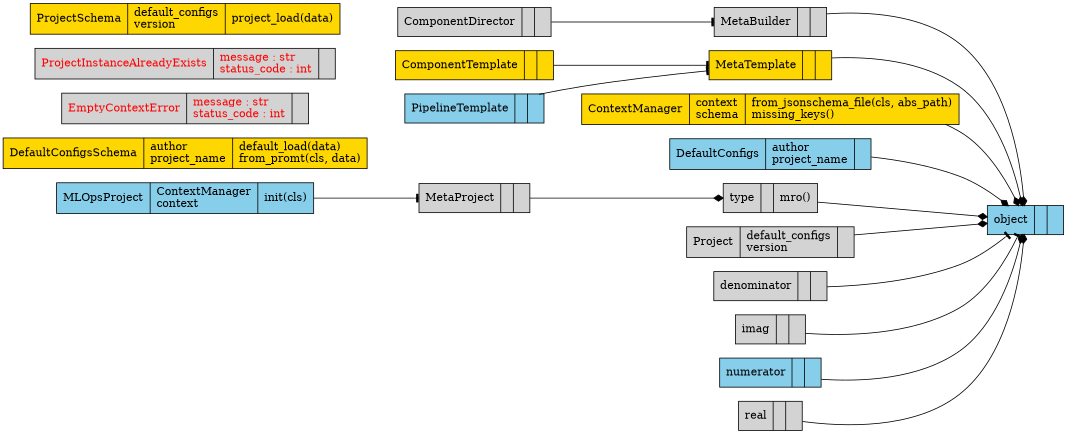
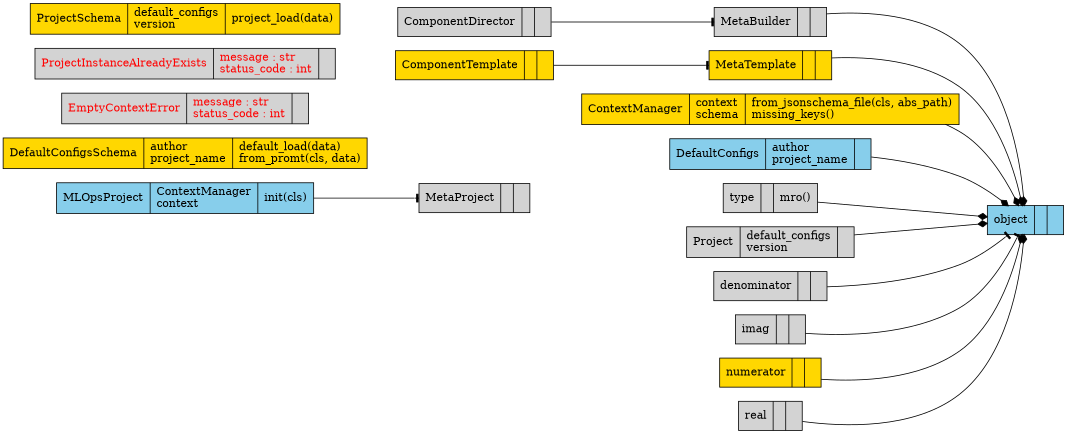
(474, 108) -> none
(622, 198) -> none
(770, 373) -> (770, 373)
